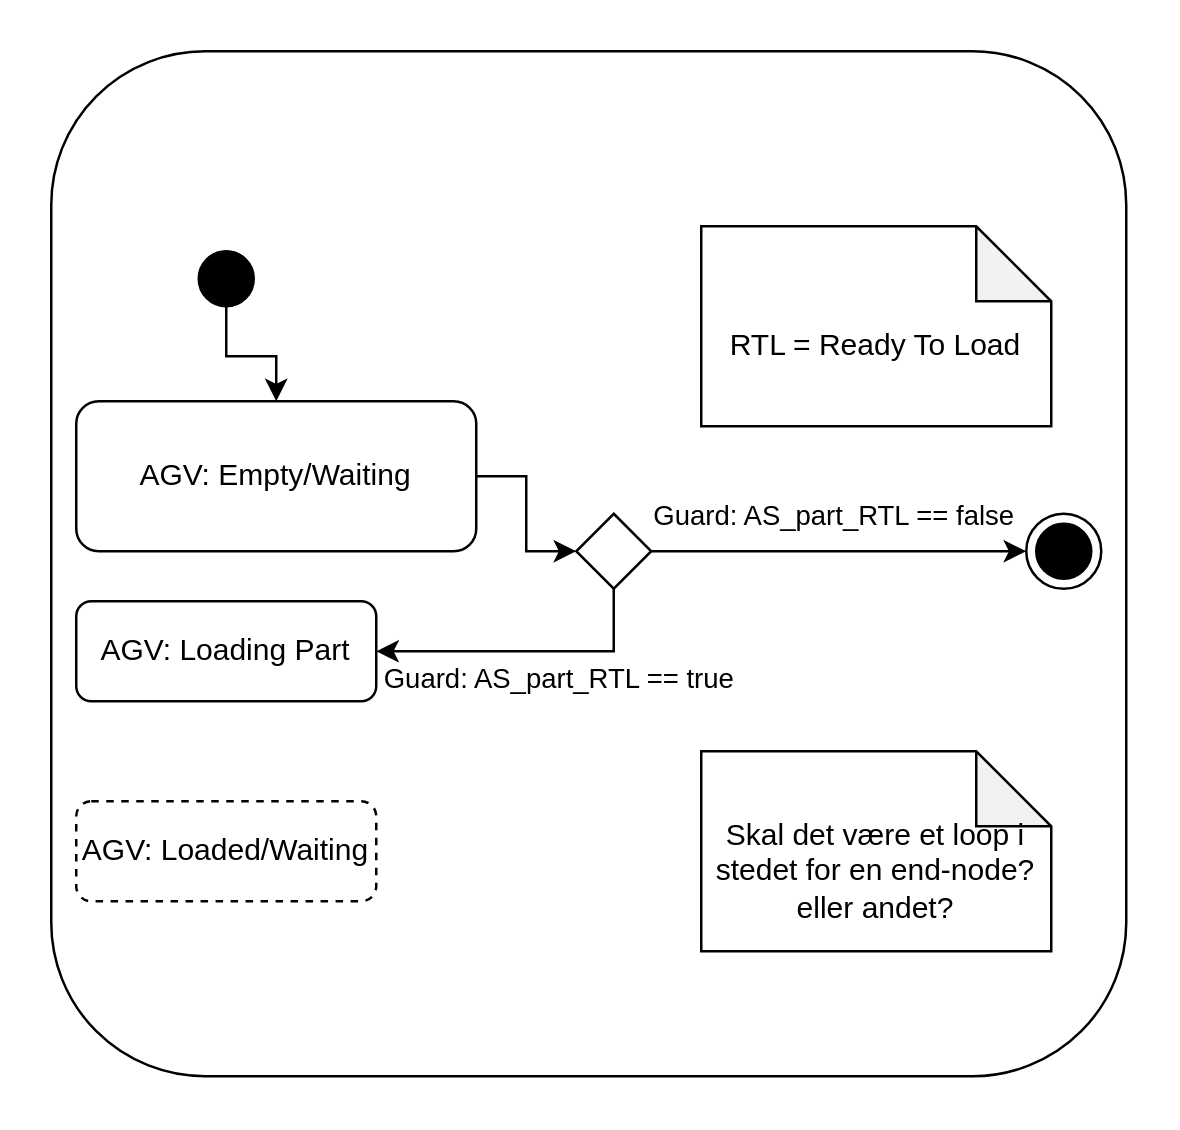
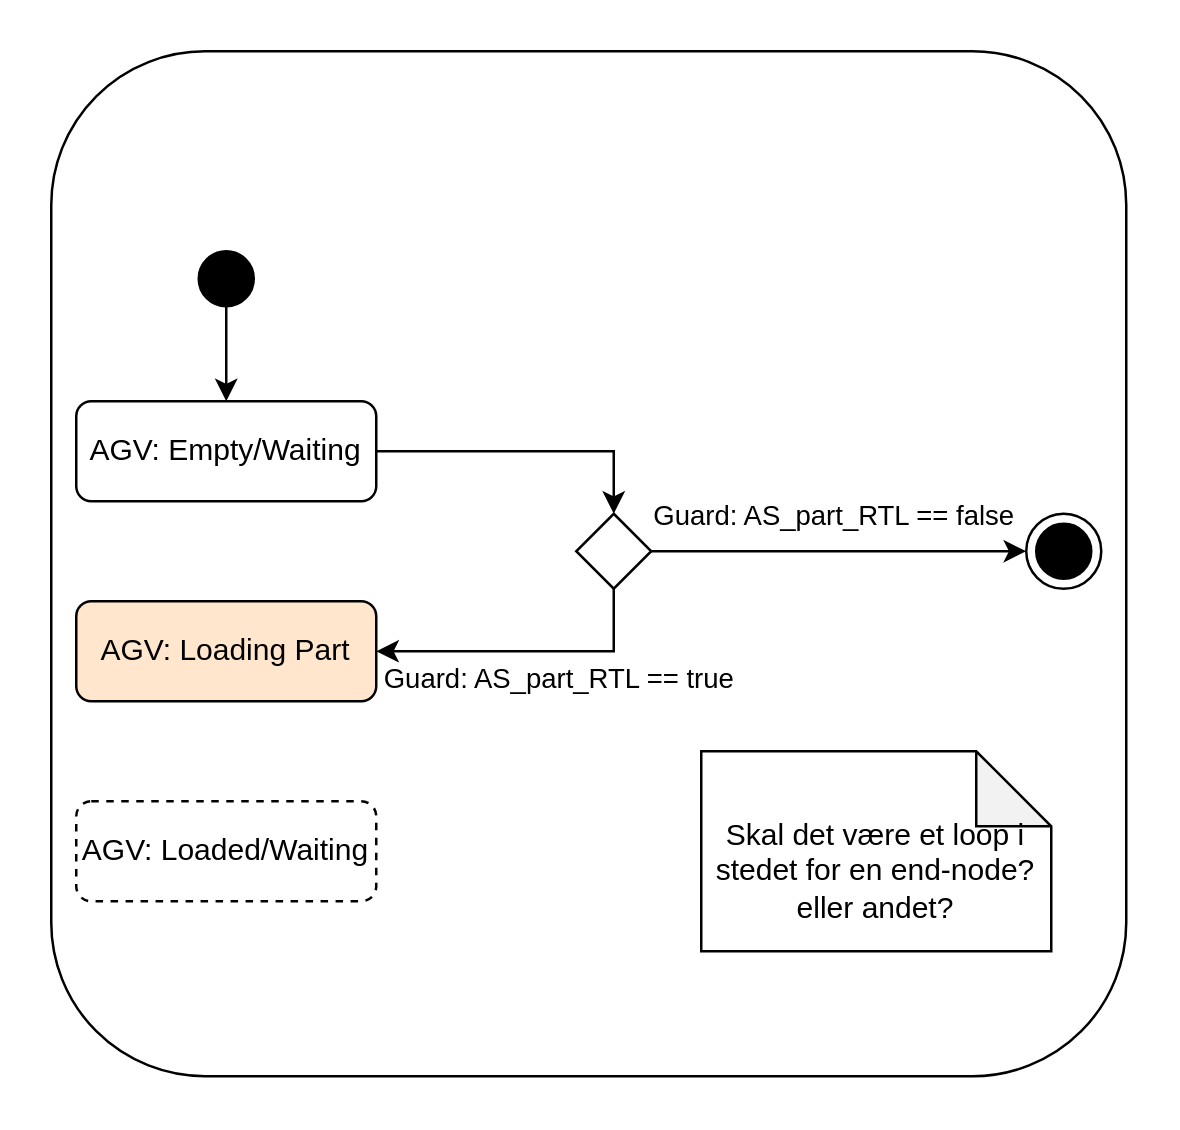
(876, 326) -> none
(276, 476) -> (226, 451)
(226, 651) -> (226, 651)
